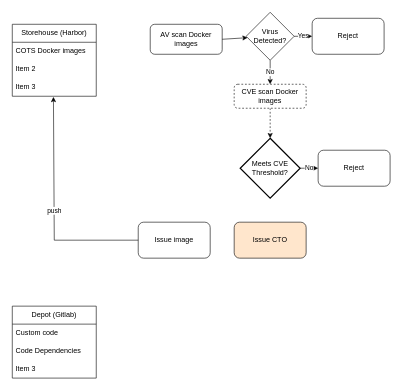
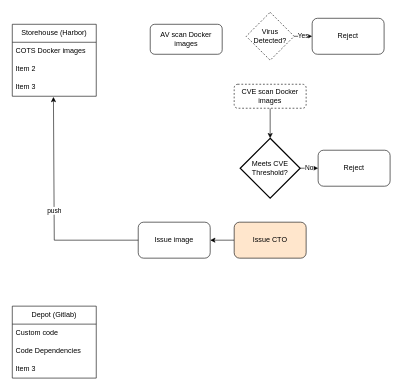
(270, 36) -> (270, 36)
(237, 38) -> none
(270, 74) -> none
(270, 121) -> (270, 121)
none -> (215, 240)
